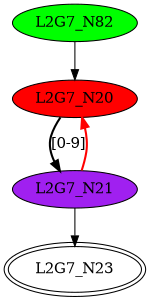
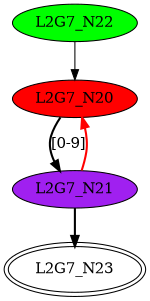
(75, 23) -> (75, 23)
(75, 222) -> (75, 222)
